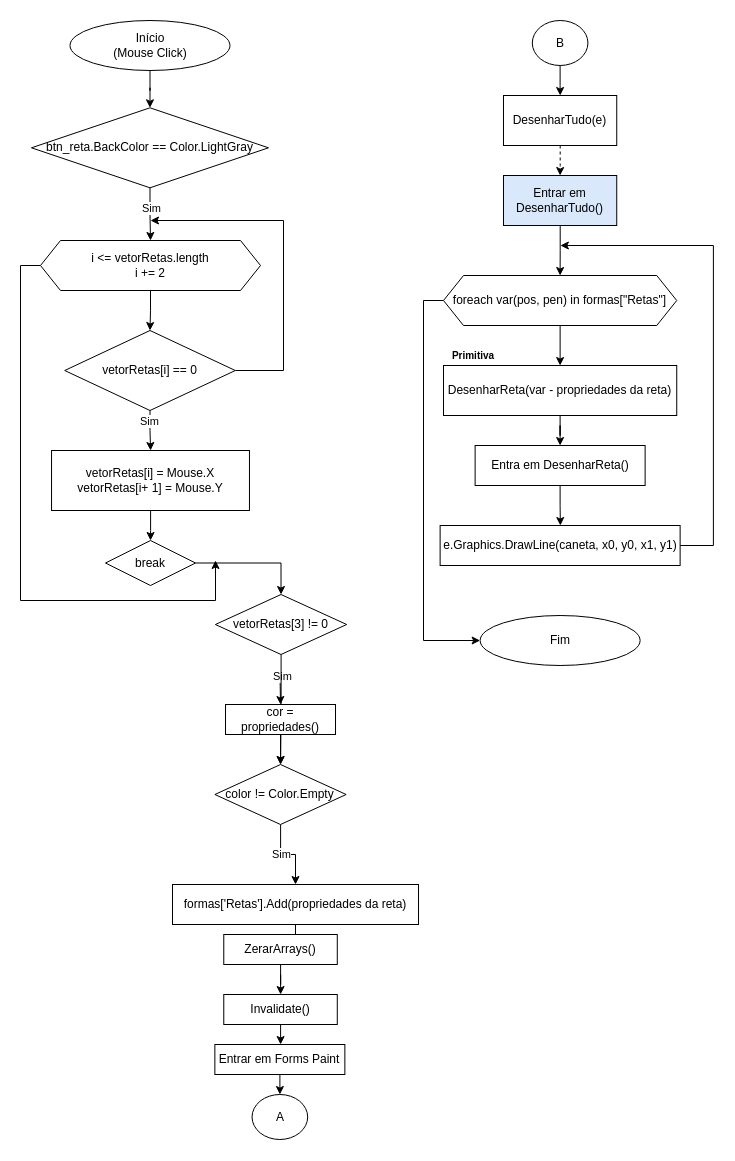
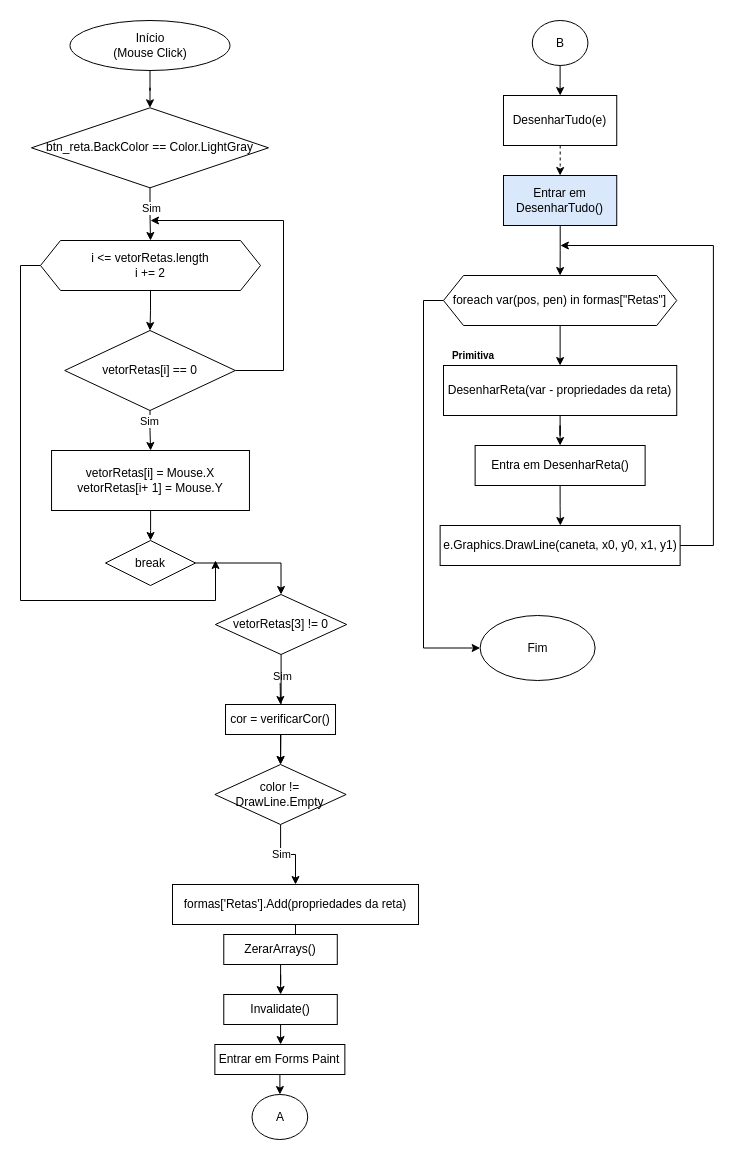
(560, 641) -> (538, 648)
(281, 720) -> (281, 720)
(280, 795) -> (280, 795)
